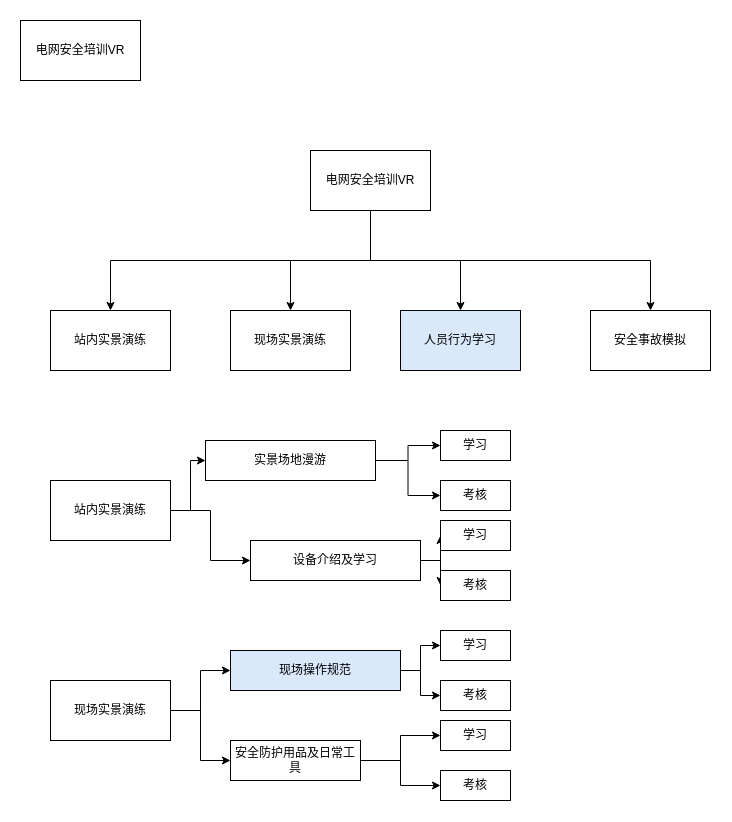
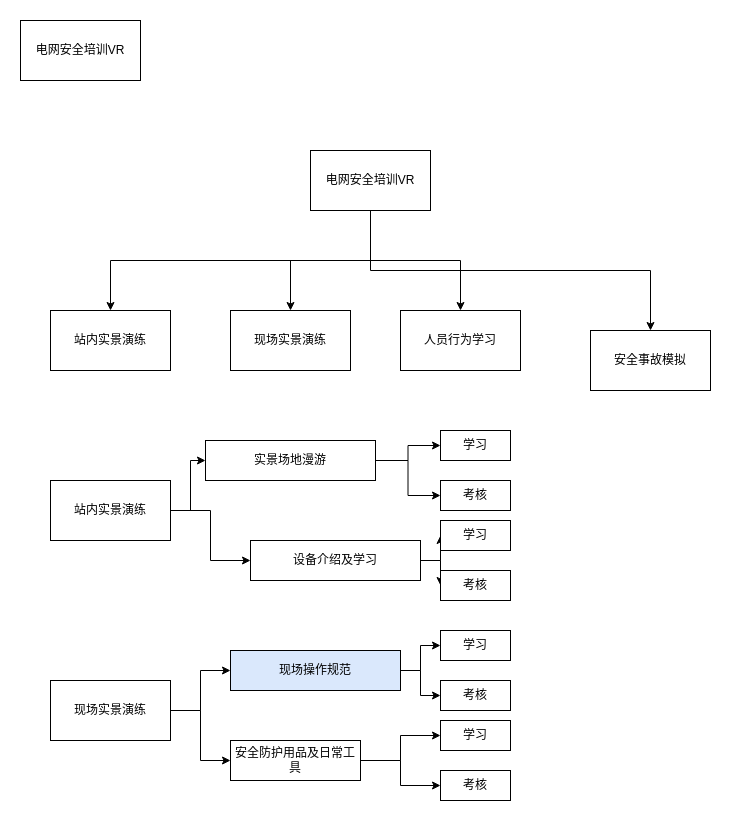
(461, 341) -> (461, 341)
(651, 341) -> (651, 361)
